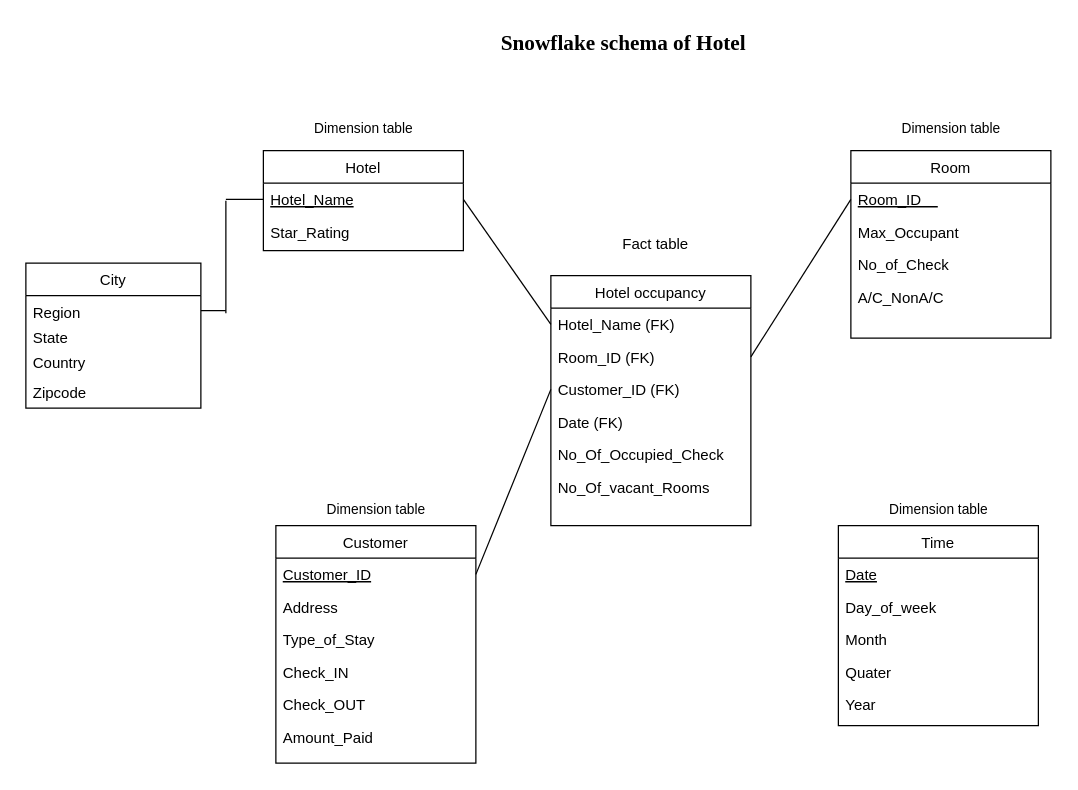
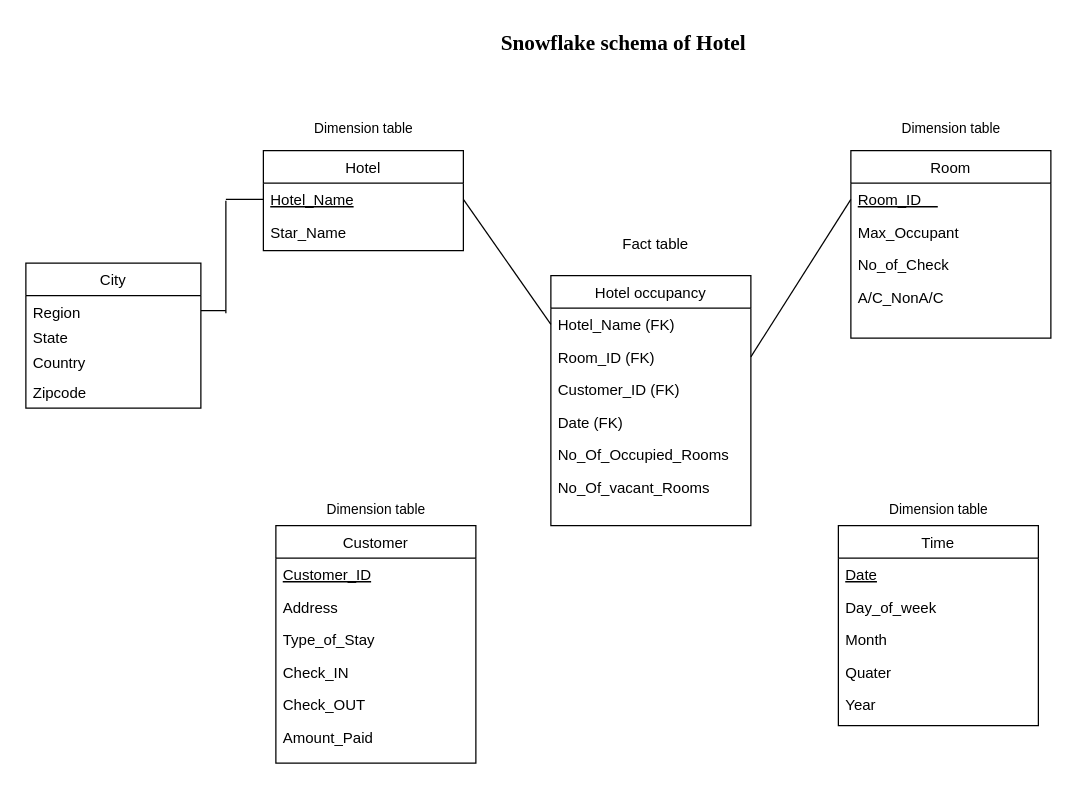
(314, 233) -> (308, 233)
(640, 455) -> (640, 455)
(513, 483) -> none
